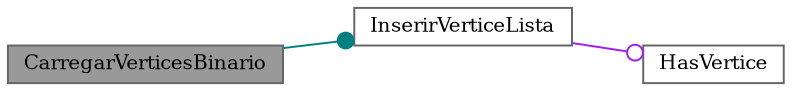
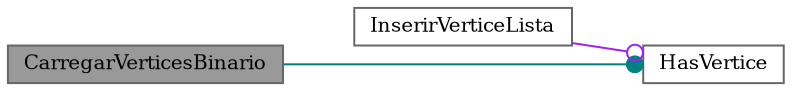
(310, 45) -> (455, 64)
